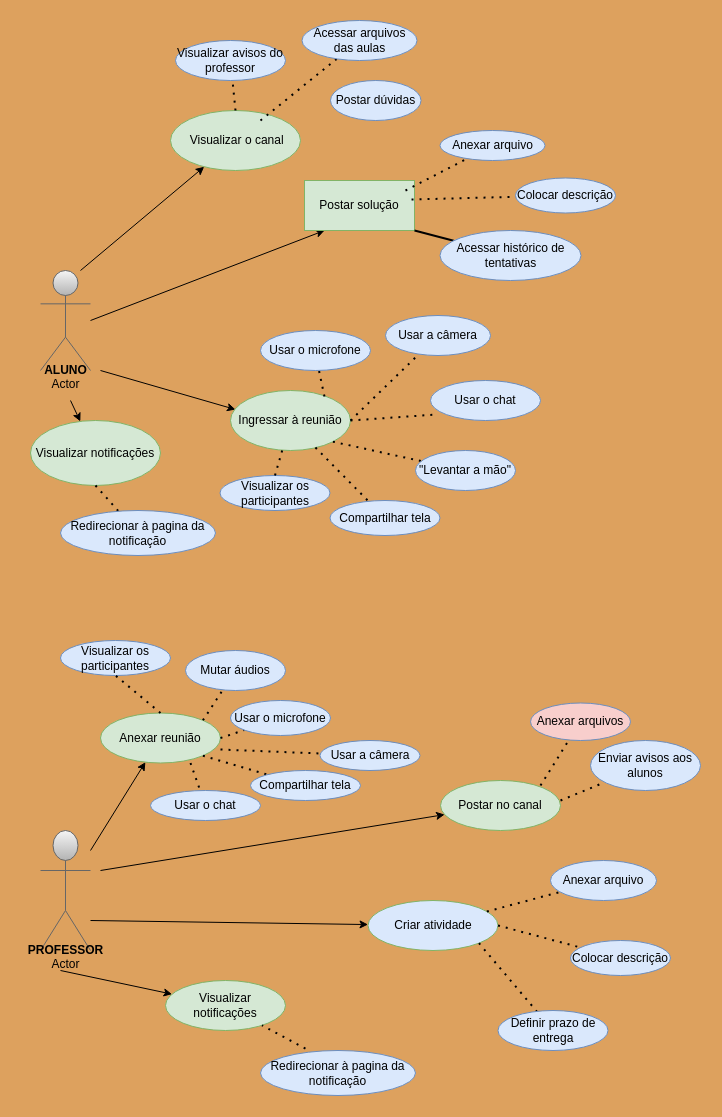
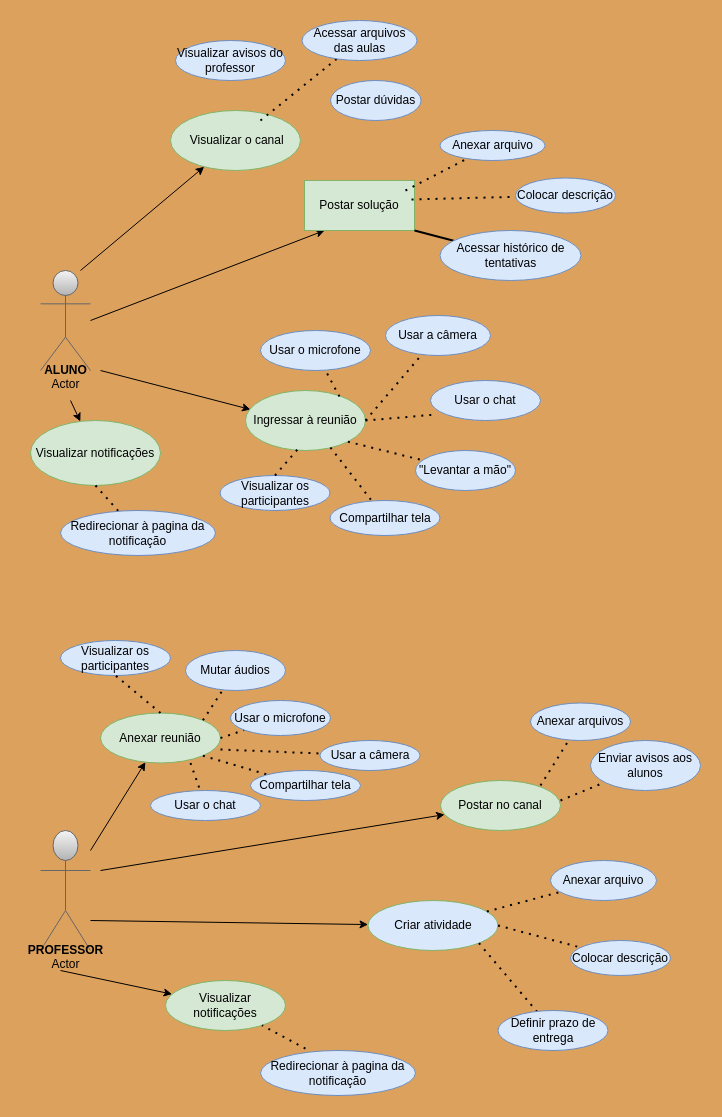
(234, 96) -> none
(291, 421) -> (306, 421)
(581, 722) -> (581, 722)
